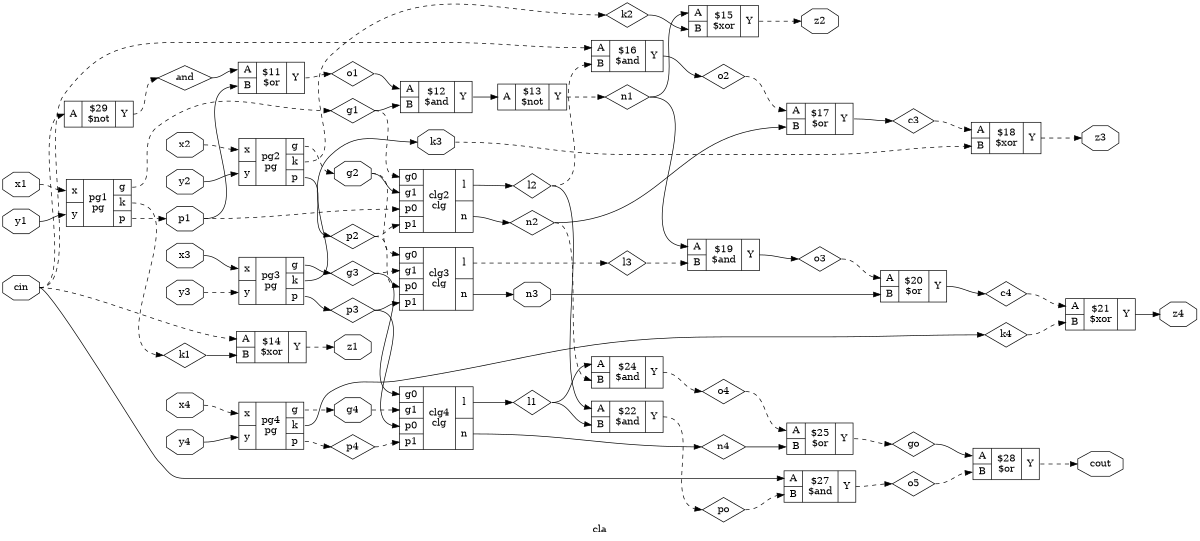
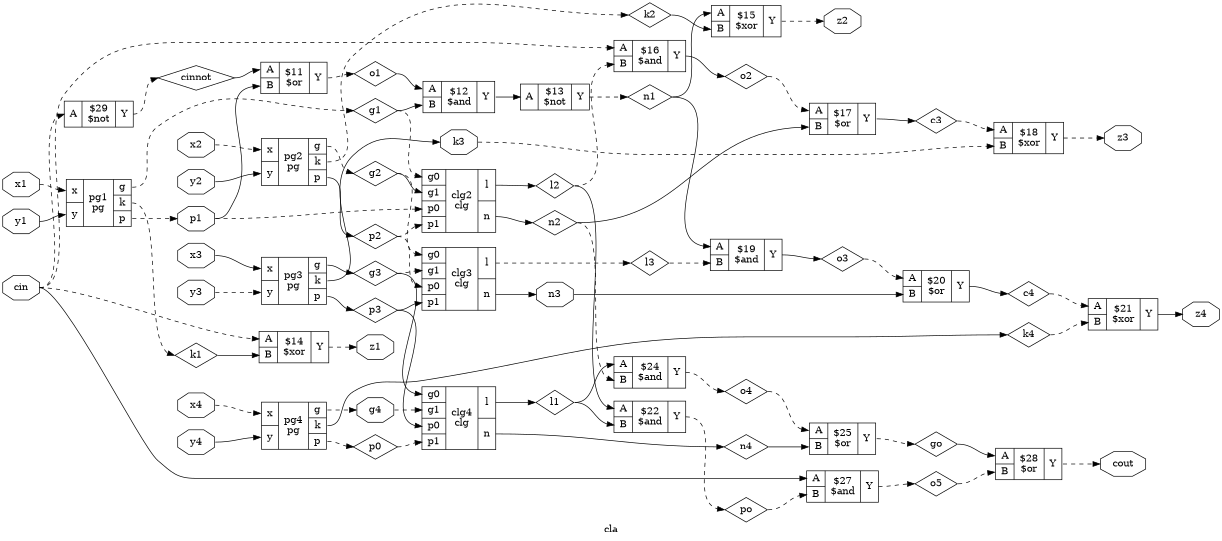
(185, 78) -> (196, 78)
(353, 174) -> (375, 174)
(353, 447) -> (375, 447)
